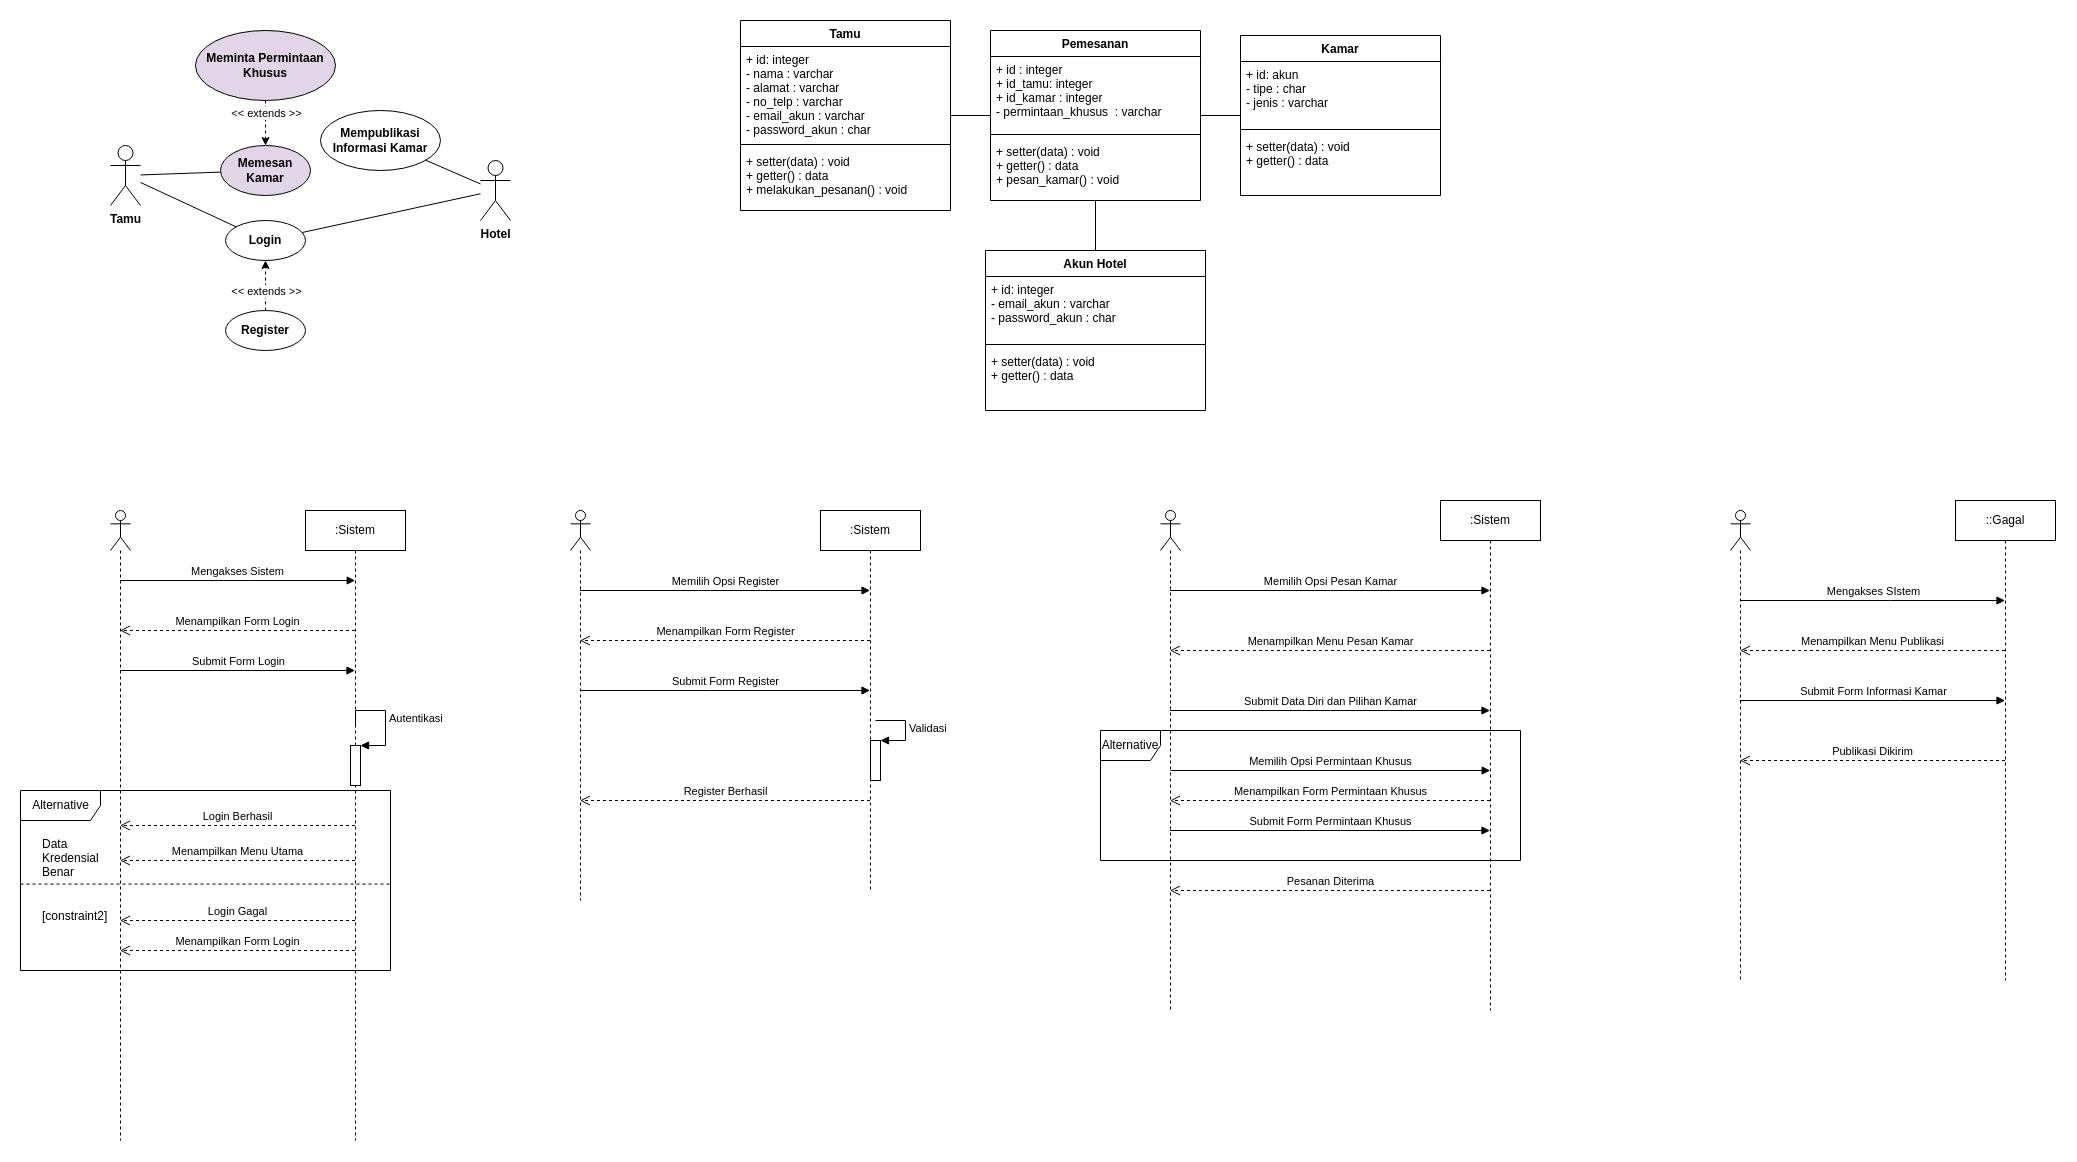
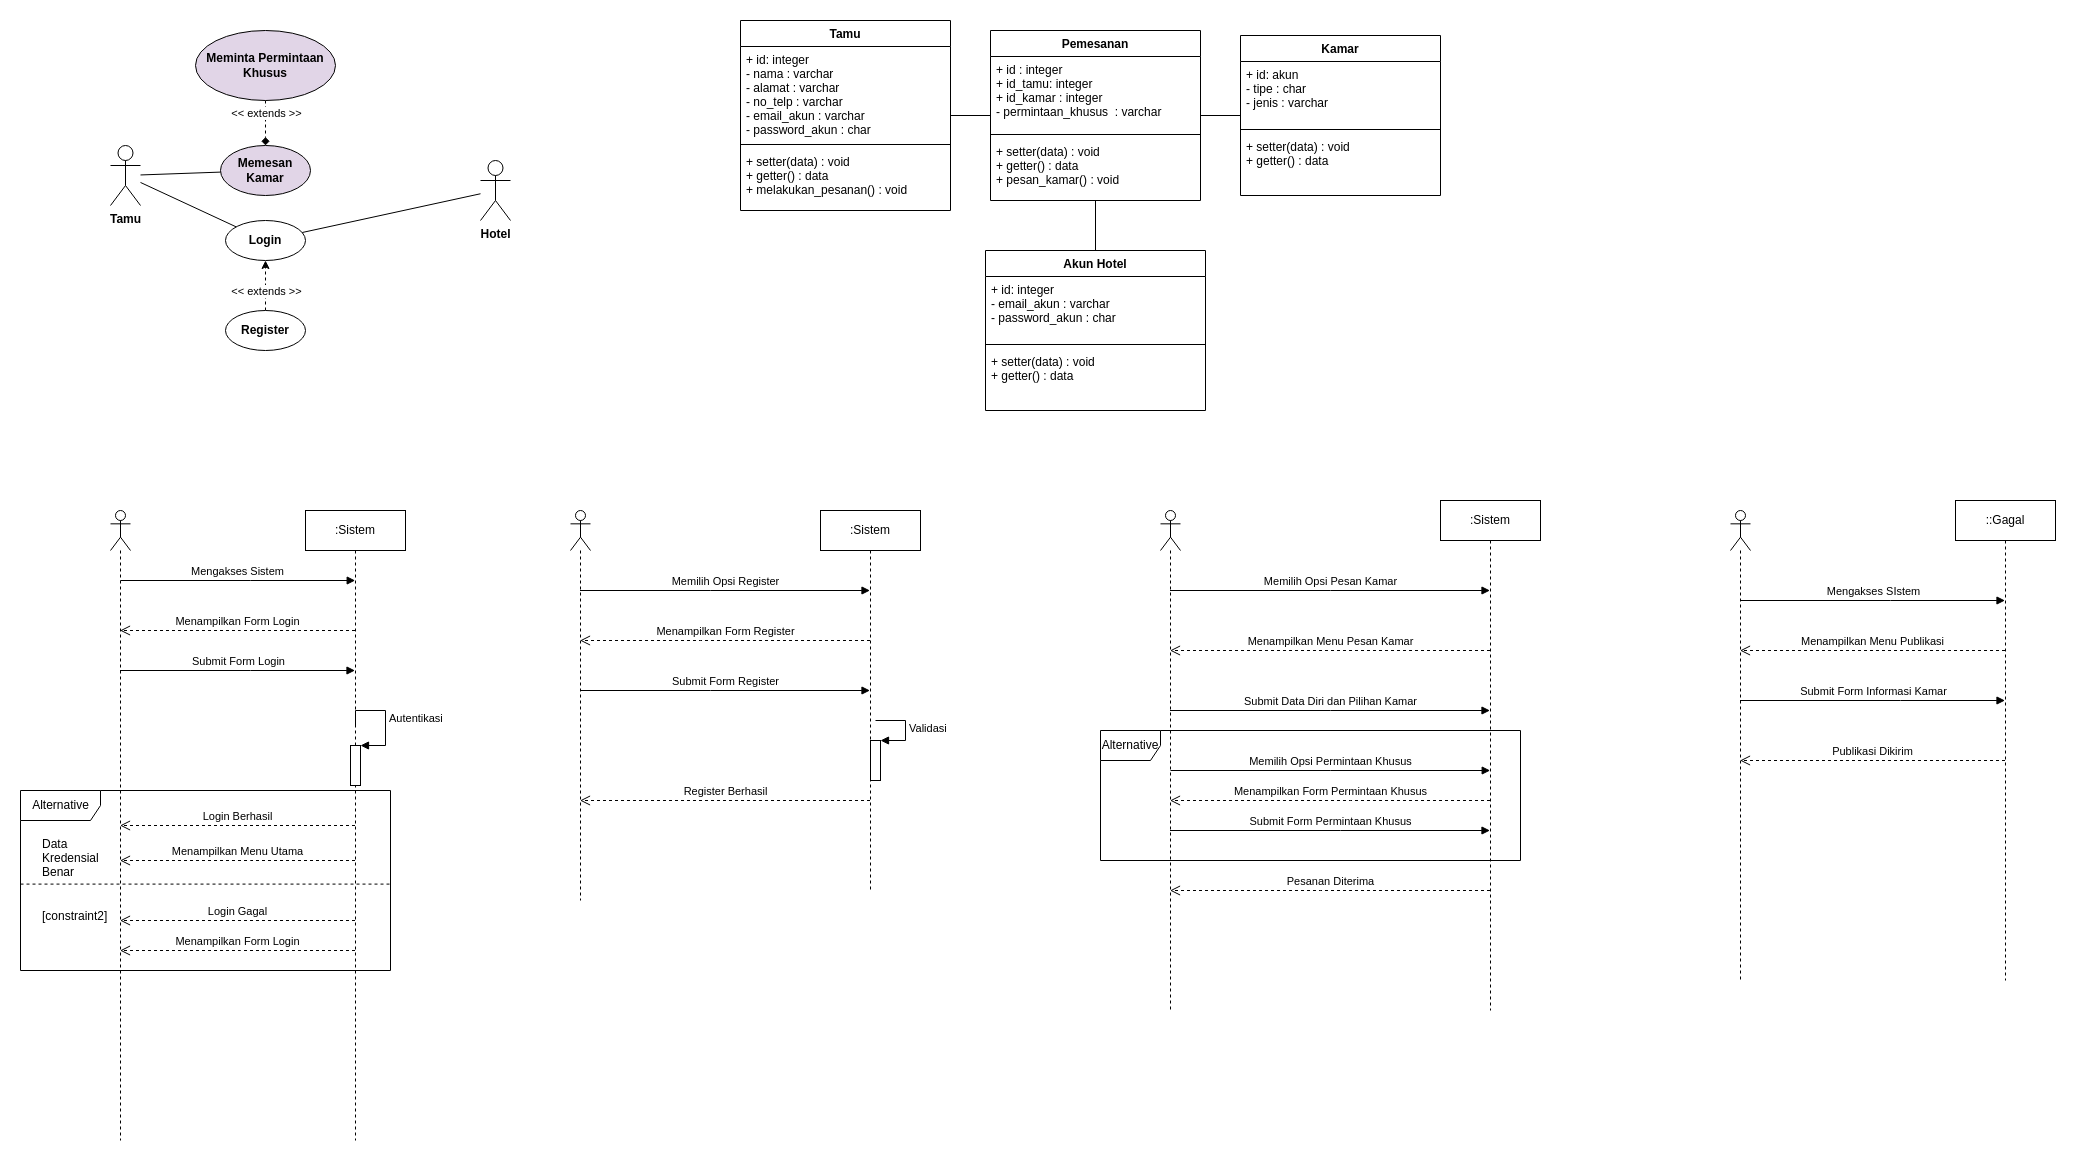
(266, 137) -> (266, 136)
(381, 141) -> none
(454, 172) -> none
